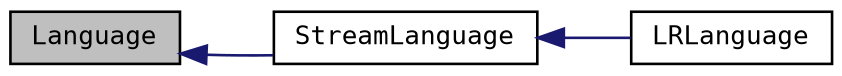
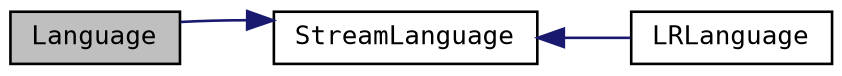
(240, 55) -> (213, 21)
